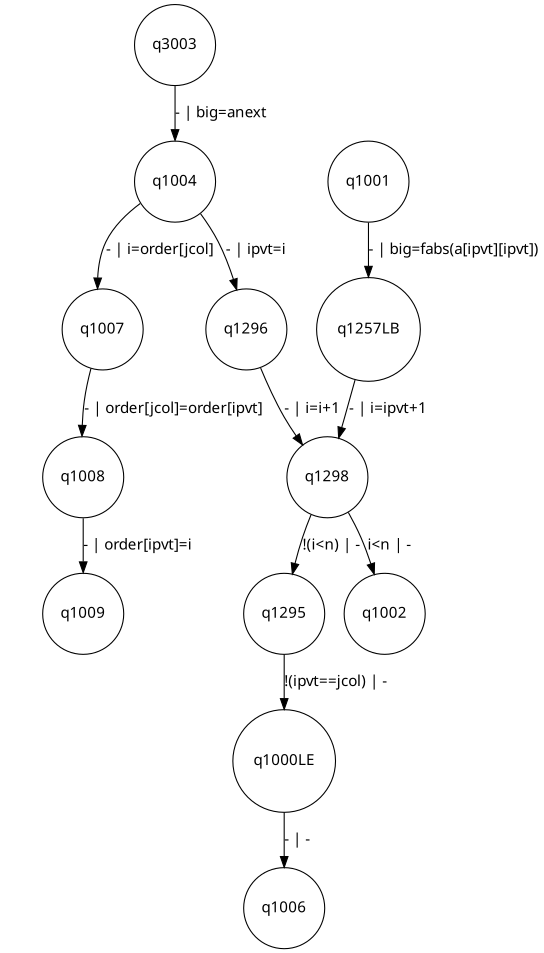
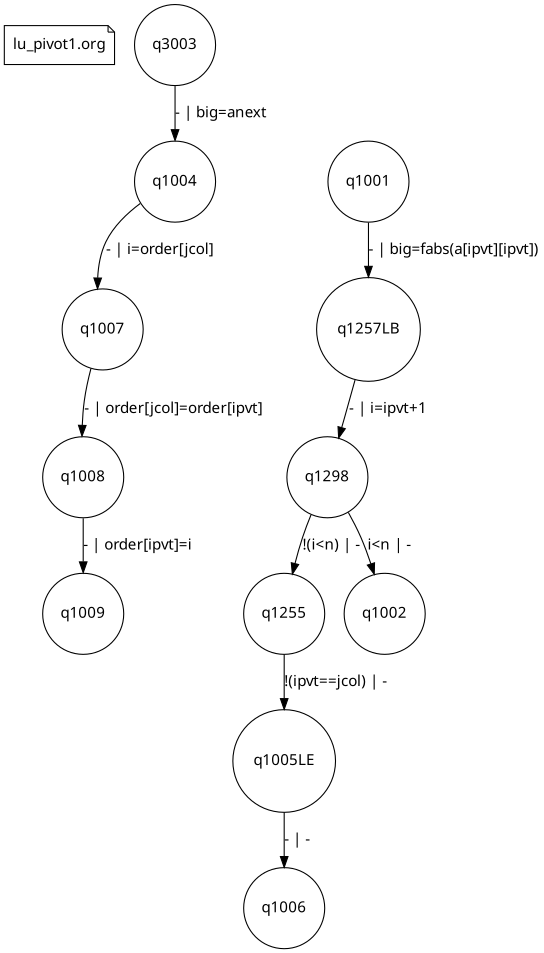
none -> (59, 45)
(246, 329) -> none
(284, 614) -> (284, 614)
(284, 761) -> (284, 761)
